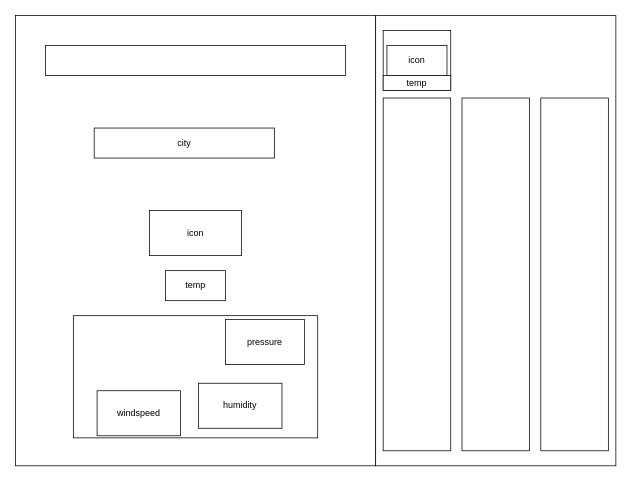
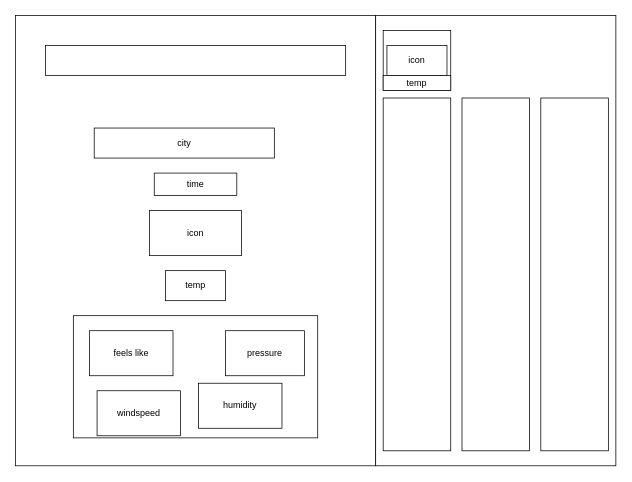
none -> (195, 184)
(265, 342) -> (265, 353)
none -> (131, 353)
